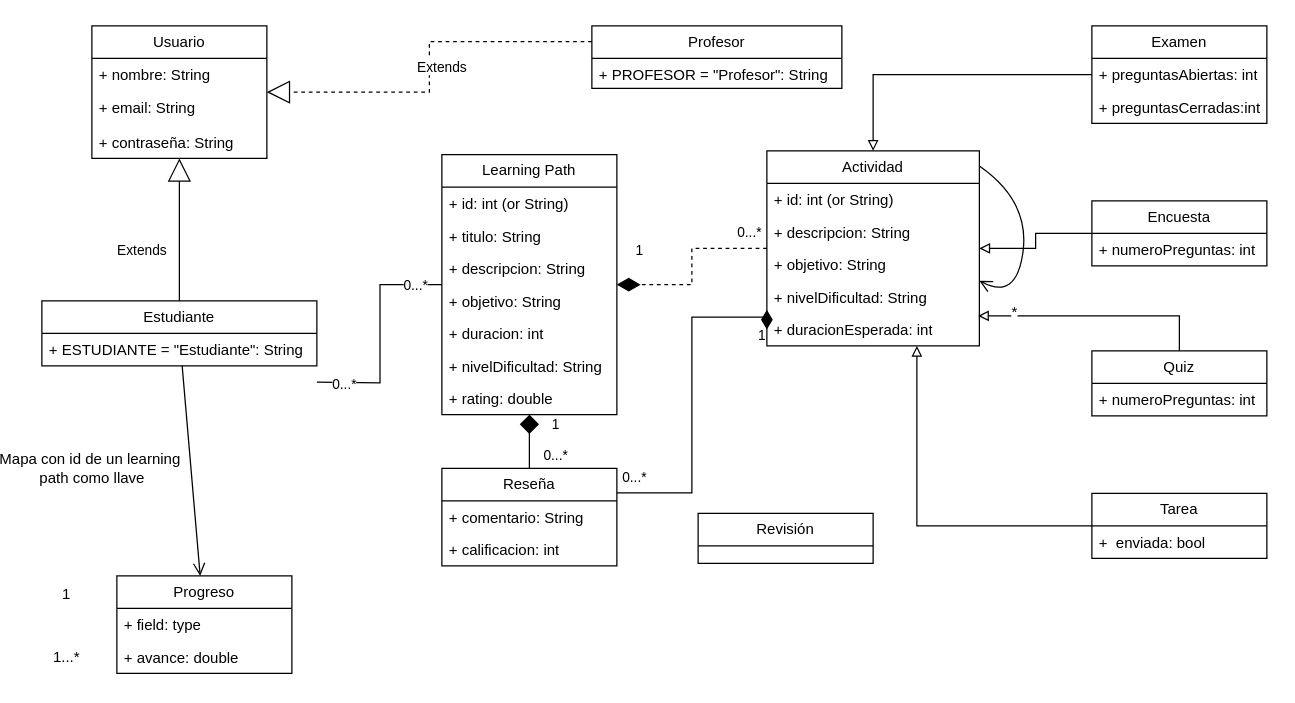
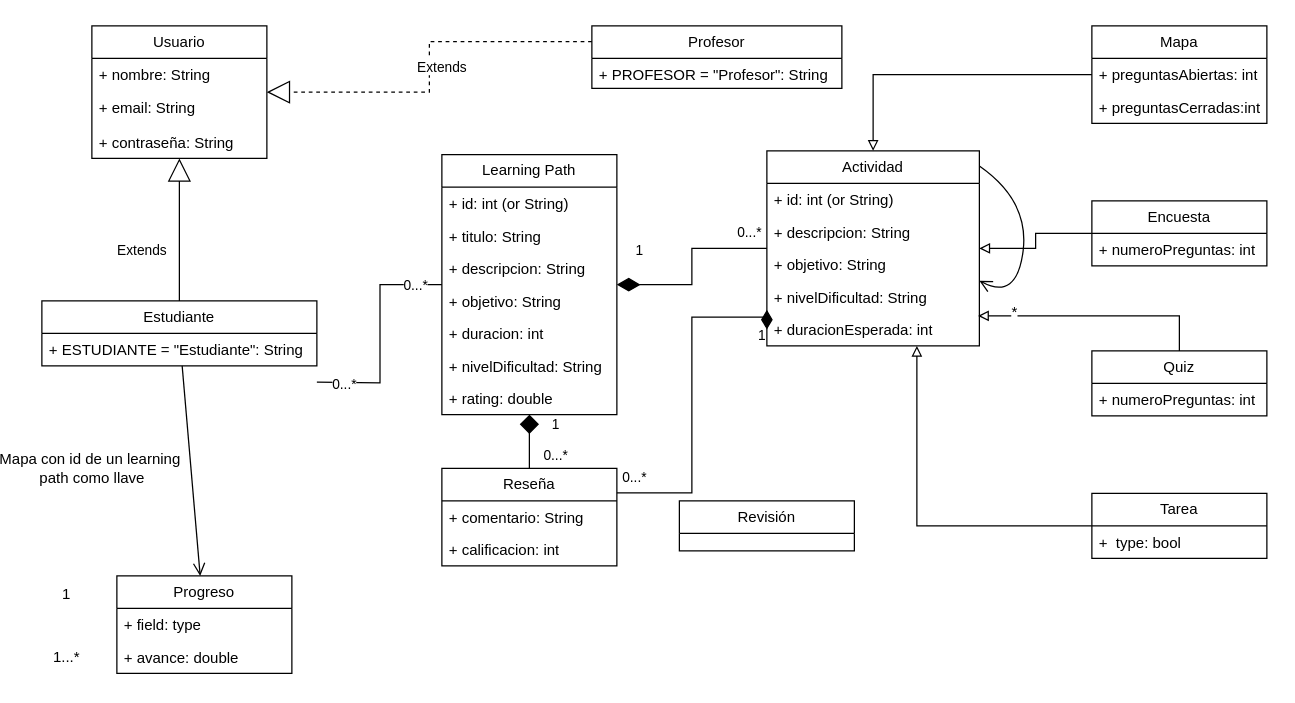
(1179, 42) -> (1179, 42)
(692, 256) -> (692, 256)
(786, 538) -> (767, 526)
(1157, 543) -> (1146, 543)
